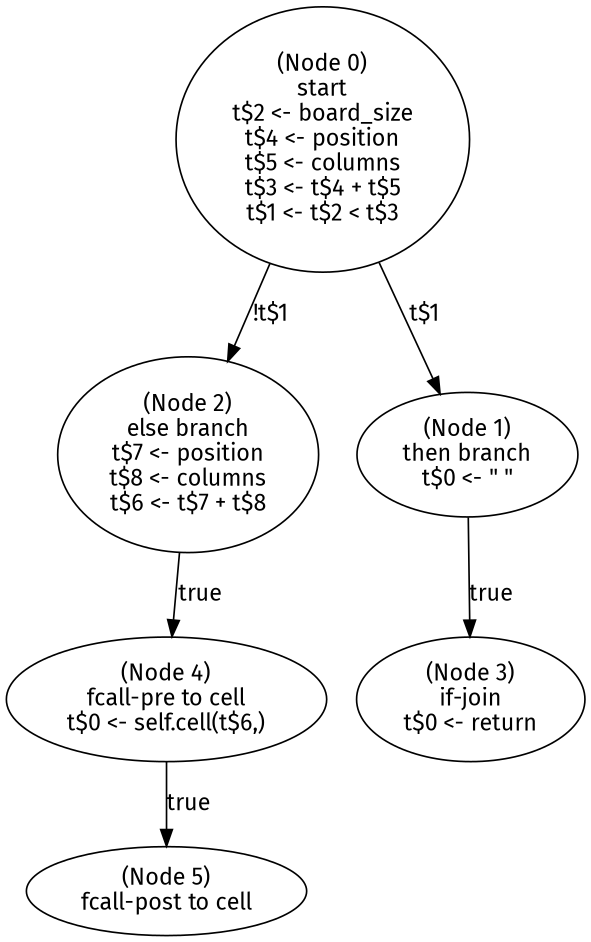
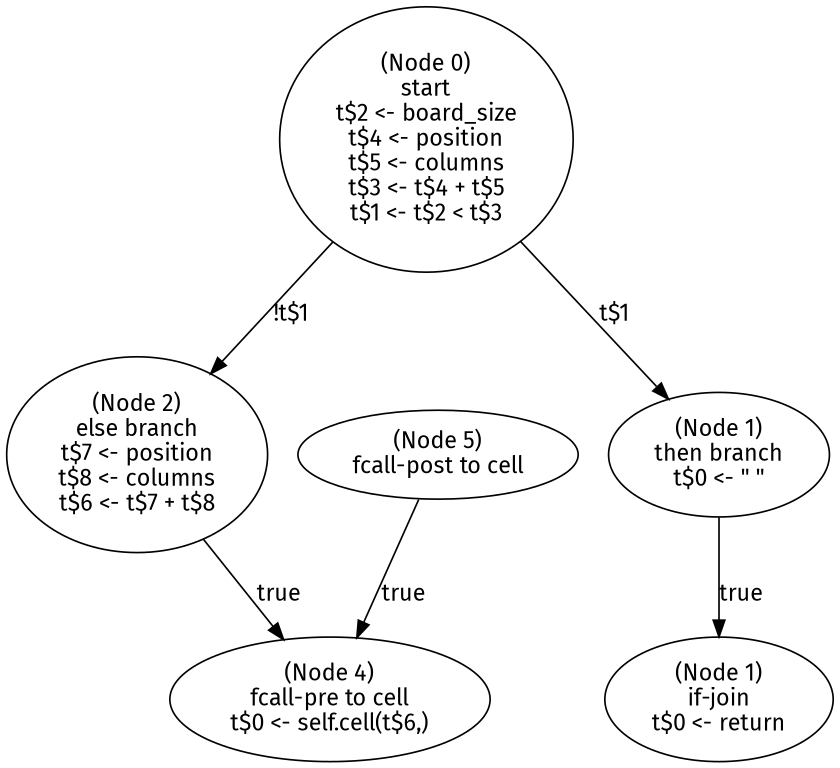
(471, 699) -> (719, 699)
(167, 796) -> (391, 561)
